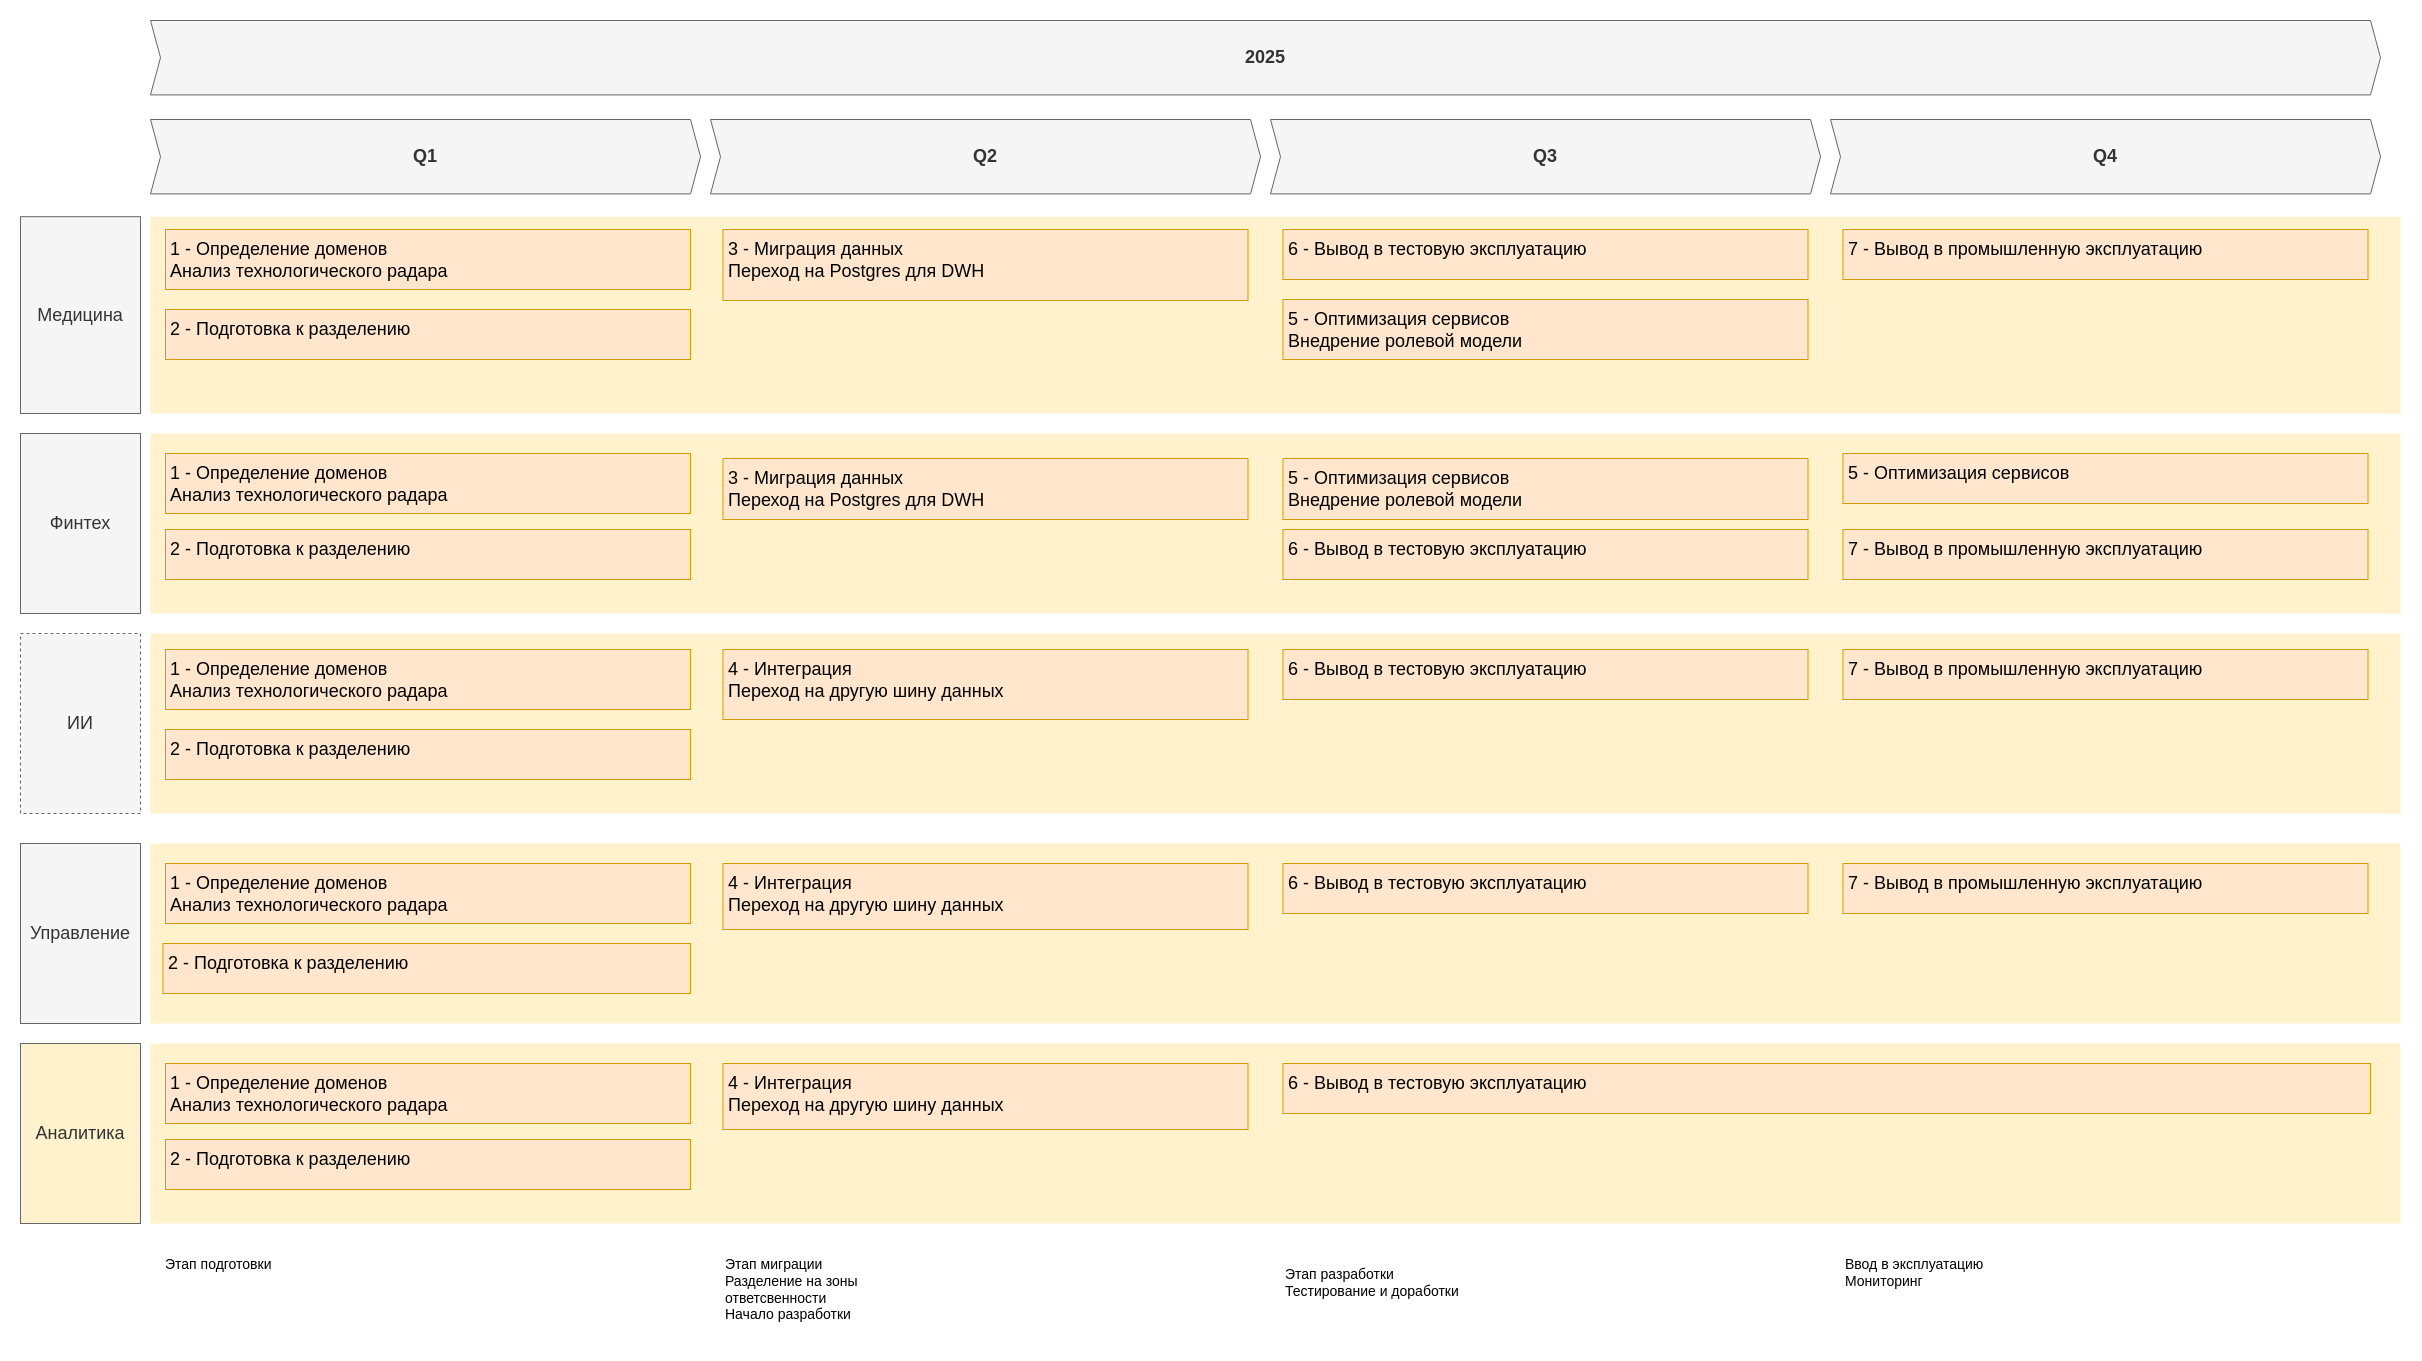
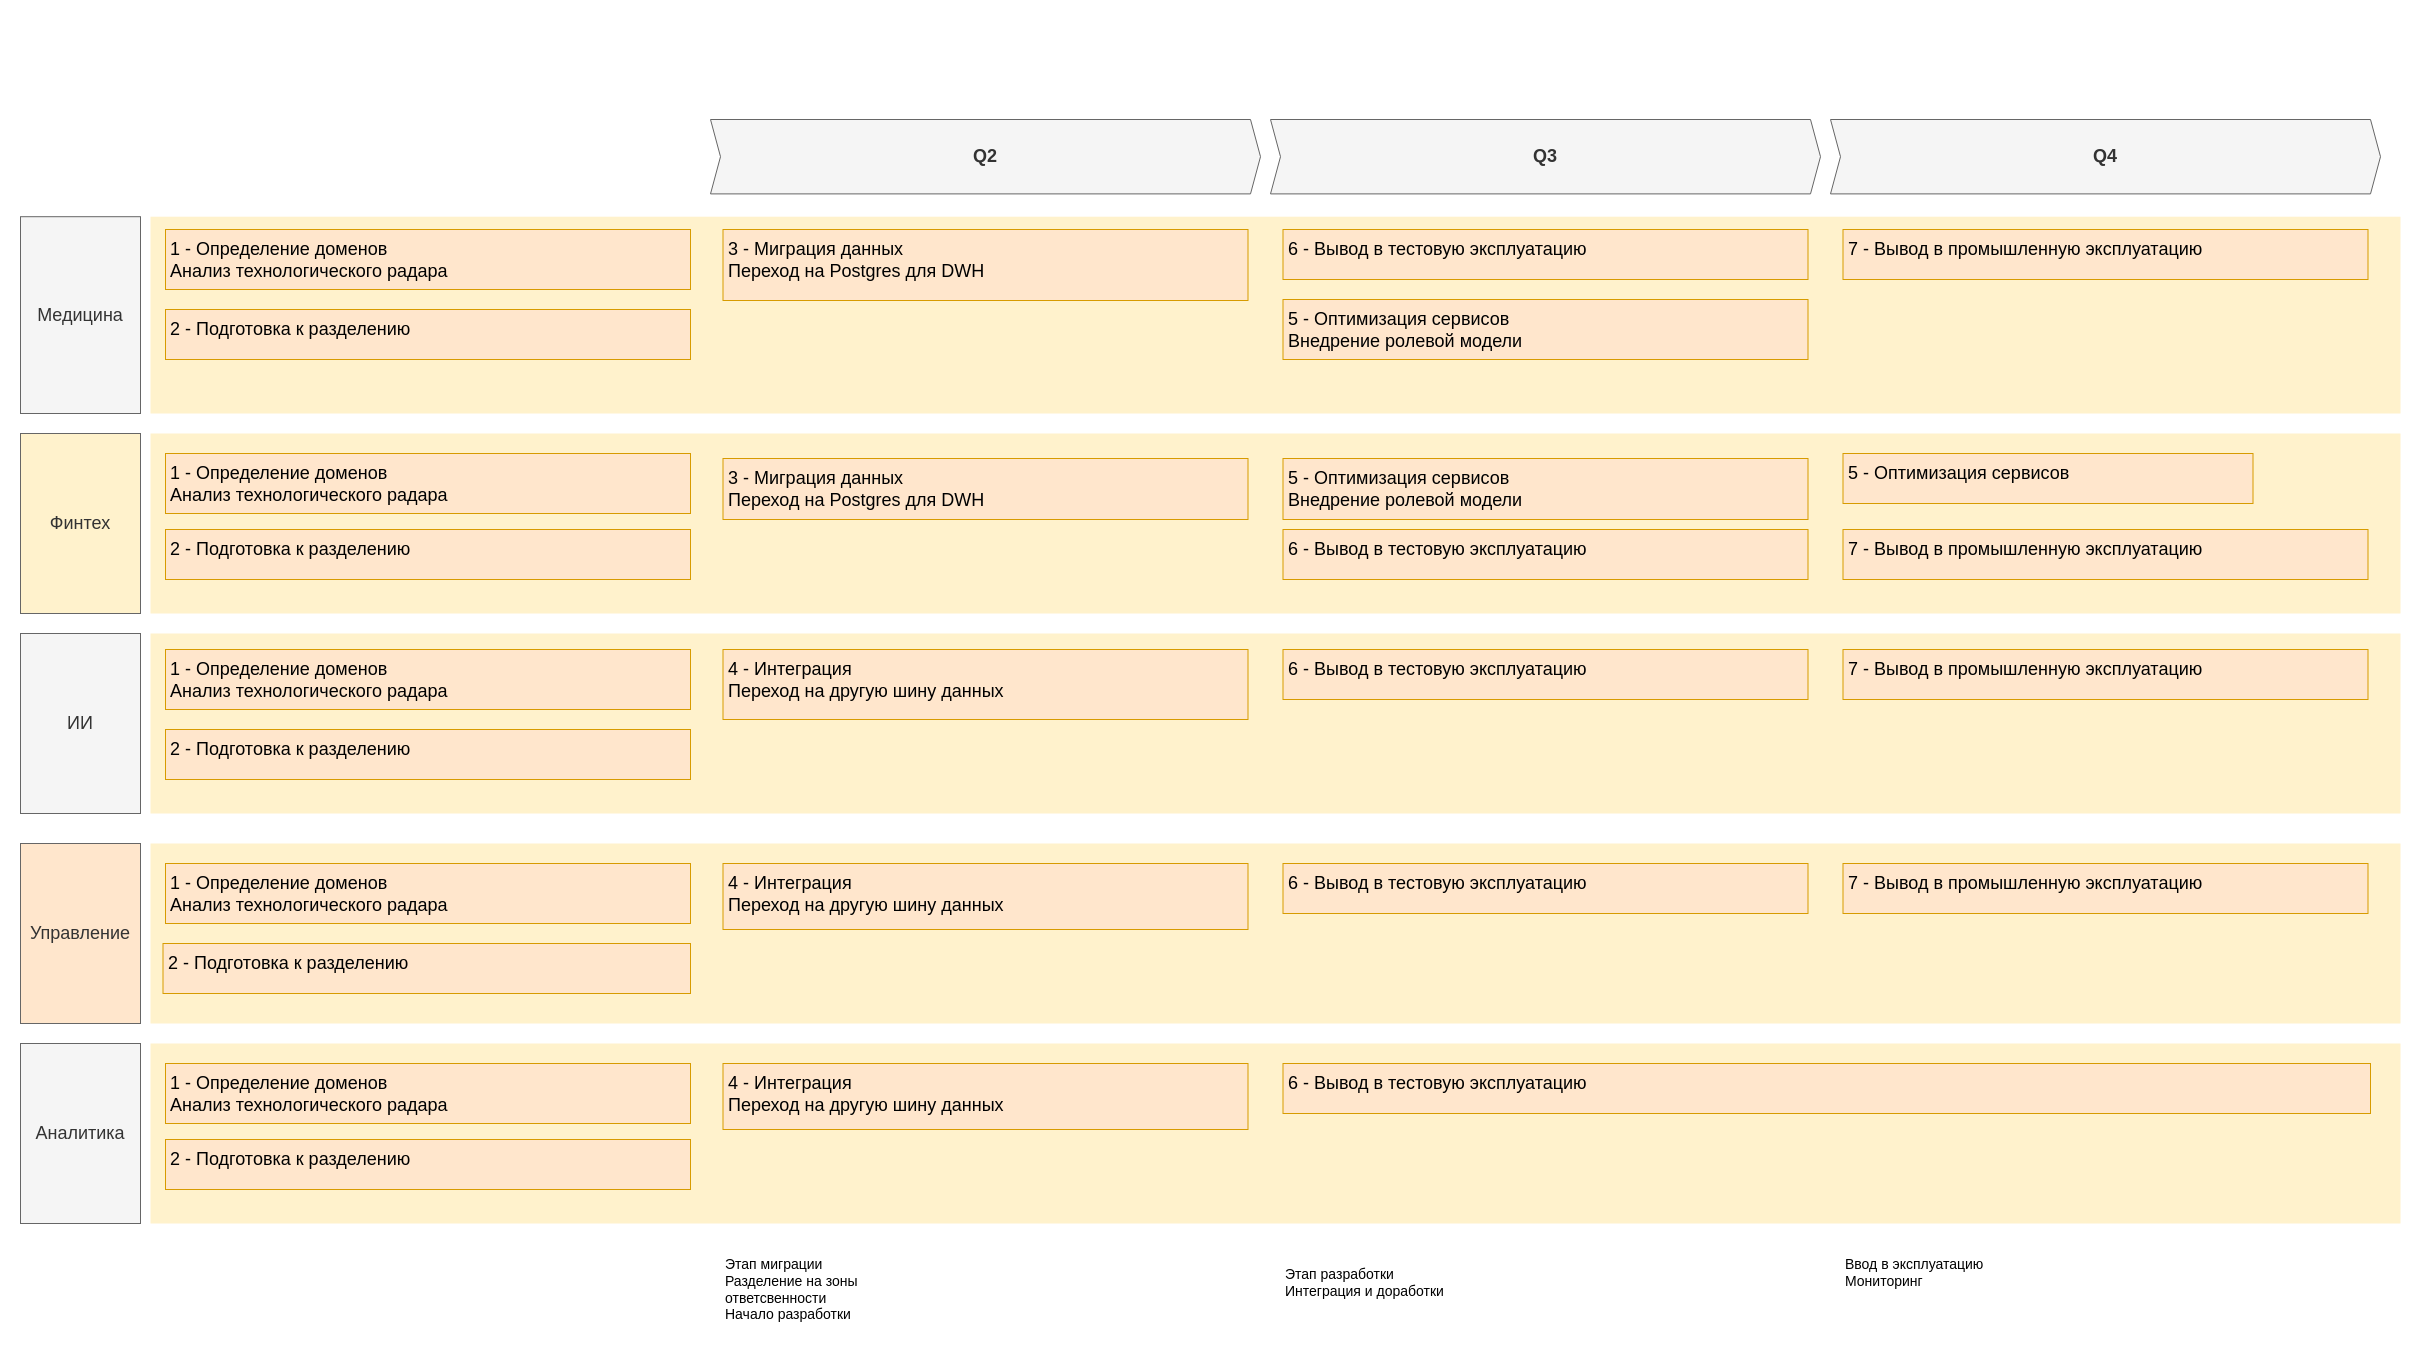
(1266, 58) -> none
(426, 157) -> none
(2106, 479) -> (2048, 479)
(81, 524) -> (81, 524)
(81, 724) -> (81, 724)
(81, 934) -> (81, 934)
(81, 1134) -> (81, 1134)
(278, 1270) -> none
(1363, 1281) -> (1356, 1281)
